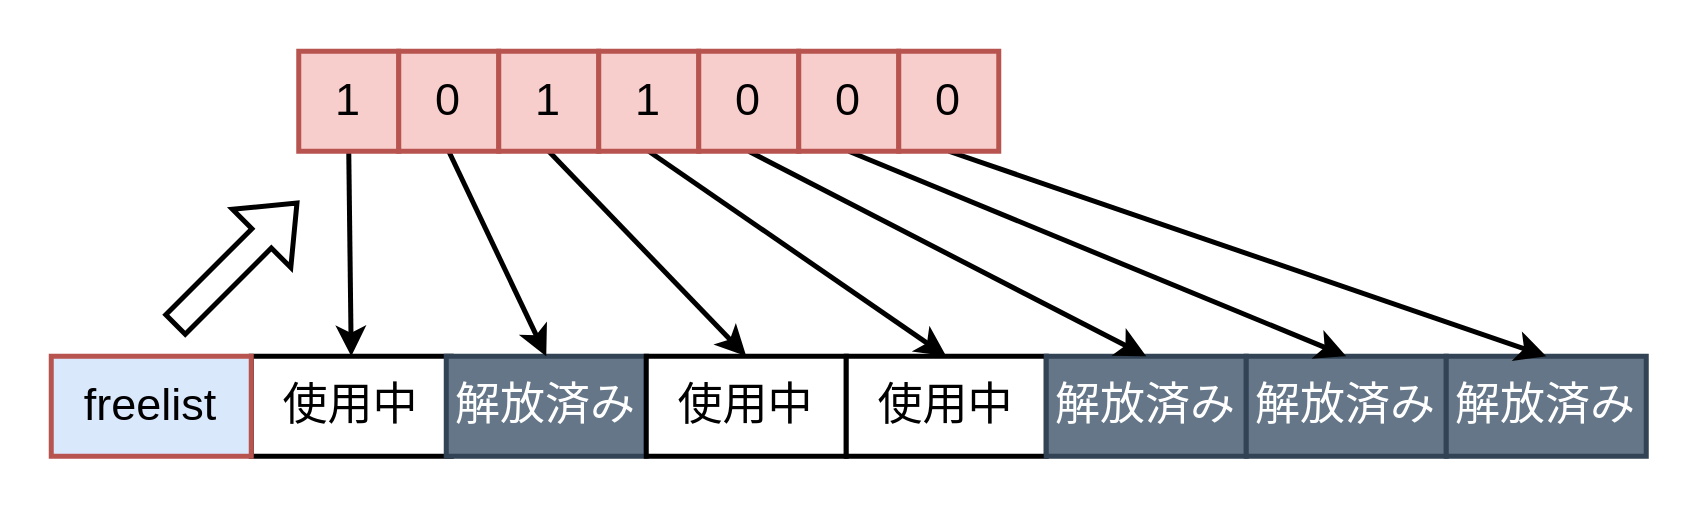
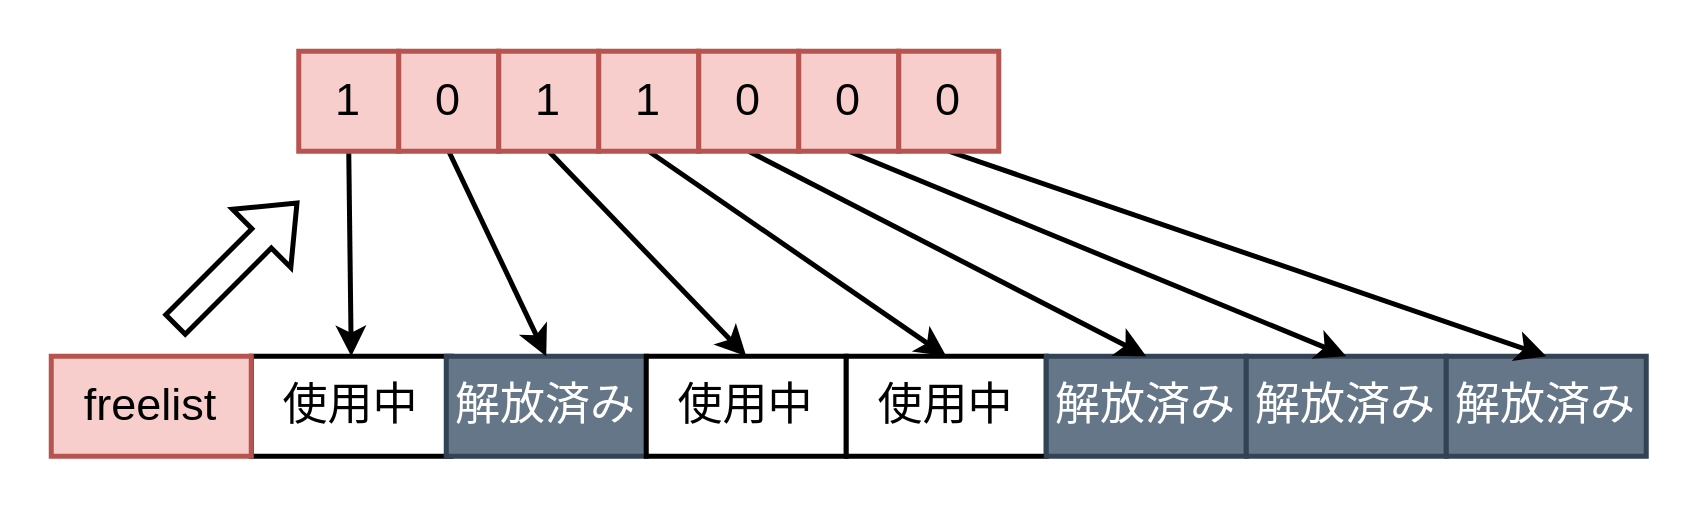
(151, 406) -> (151, 406)
